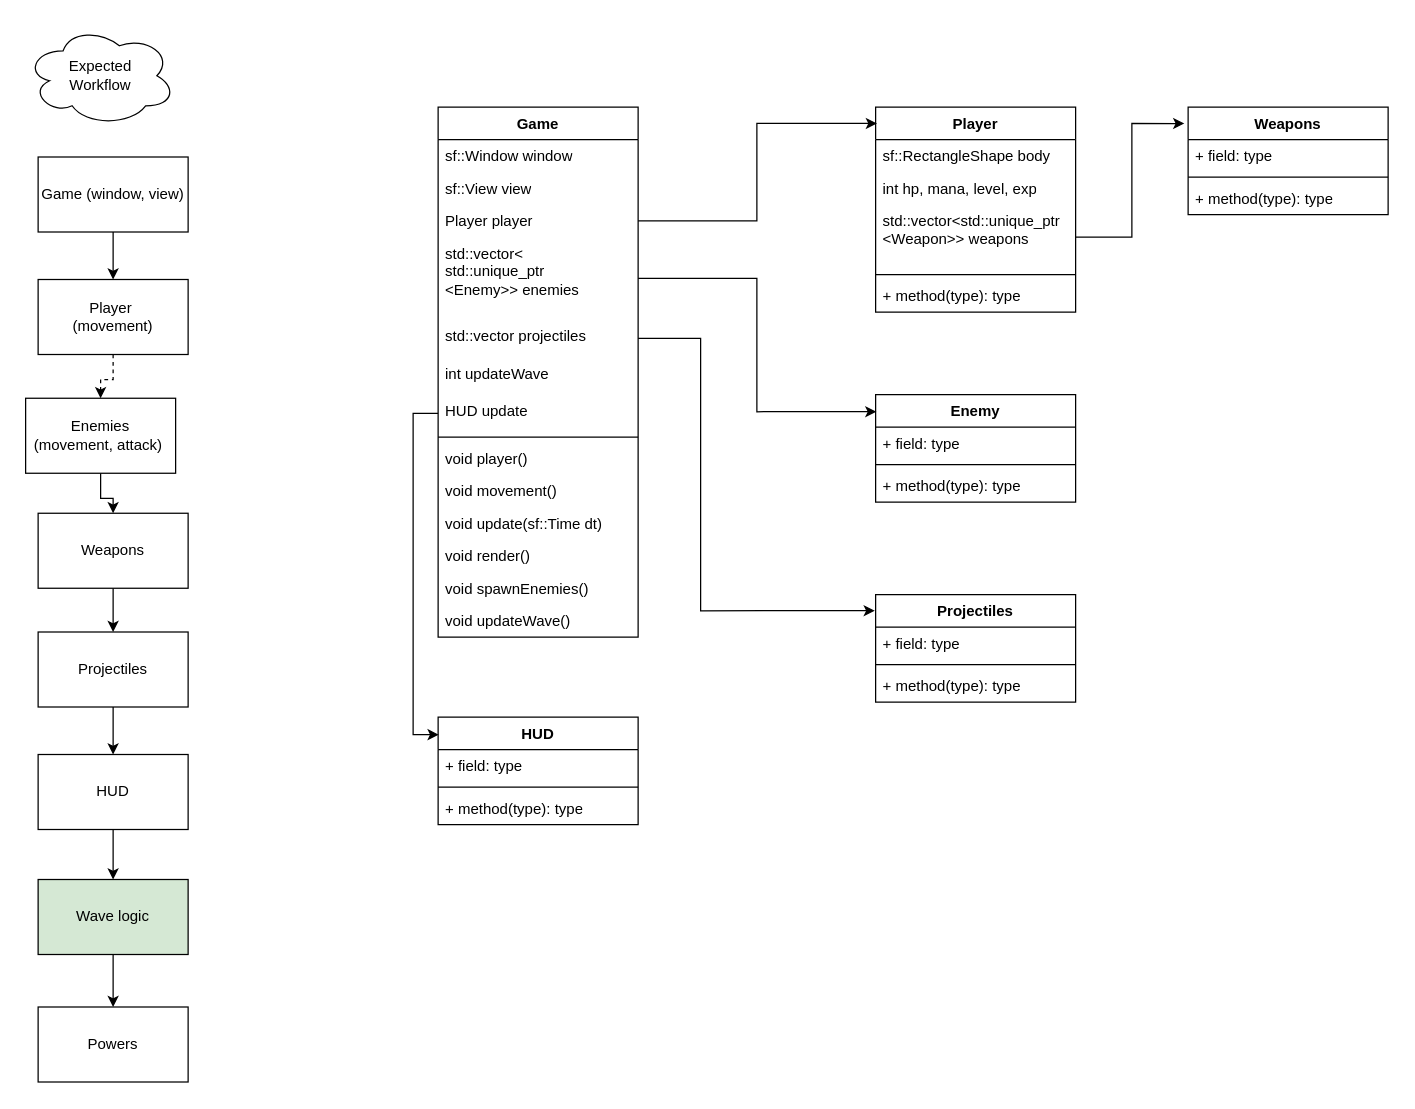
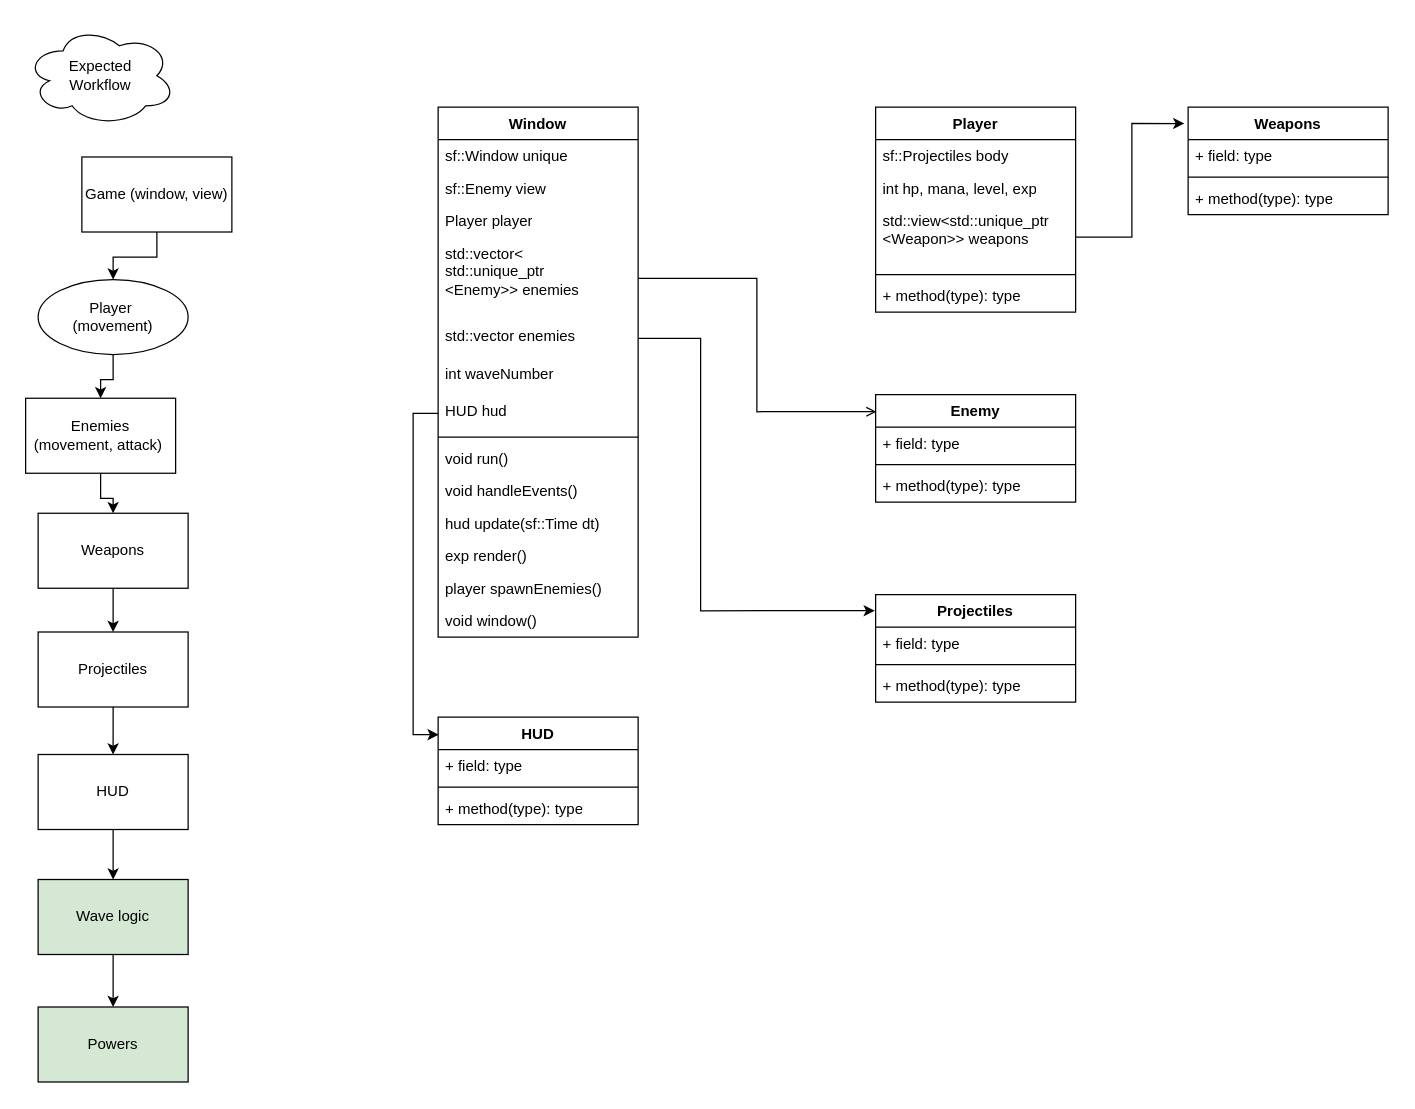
(538, 125) -> (538, 125)
(507, 157) -> (507, 157)
(972, 157) -> (957, 157)
(757, 174) -> none
(490, 190) -> (497, 190)
(113, 194) -> (157, 194)
(977, 240) -> (976, 231)
(113, 317) -> (113, 317)
(532, 337) -> (518, 337)
(501, 375) -> (501, 375)
(113, 377) -> (113, 377)
(486, 412) -> (473, 412)
(866, 412) -> (868, 412)
(494, 460) -> (484, 460)
(505, 492) -> (520, 492)
(535, 525) -> (532, 525)
(496, 557) -> (494, 557)
(520, 590) -> (528, 590)
(513, 622) -> (494, 622)
(113, 1044) -> (113, 1044)
